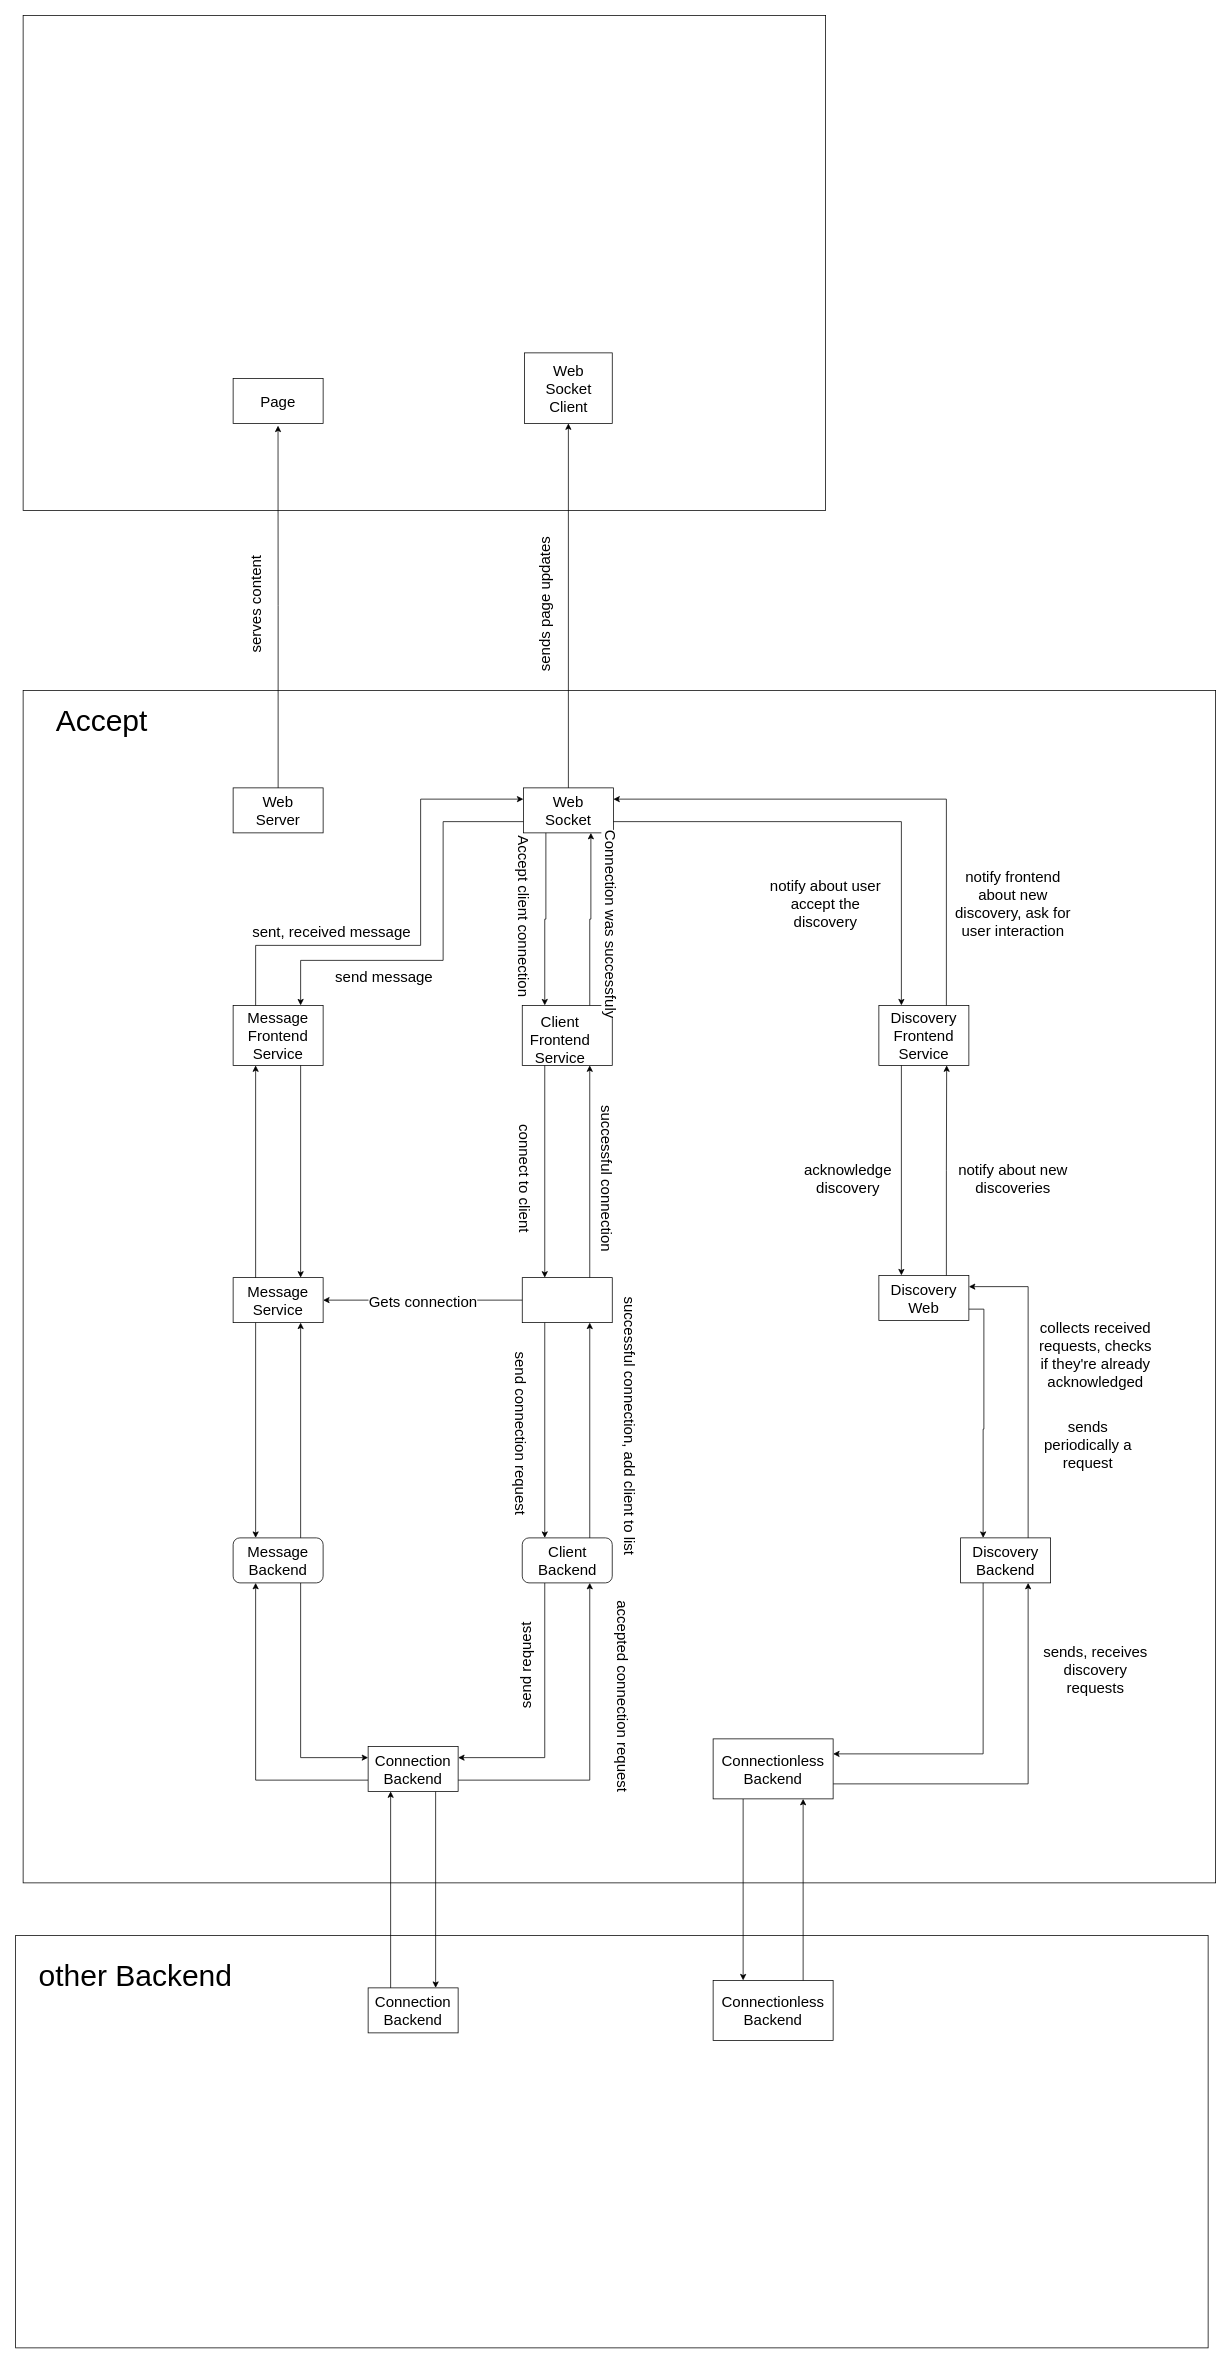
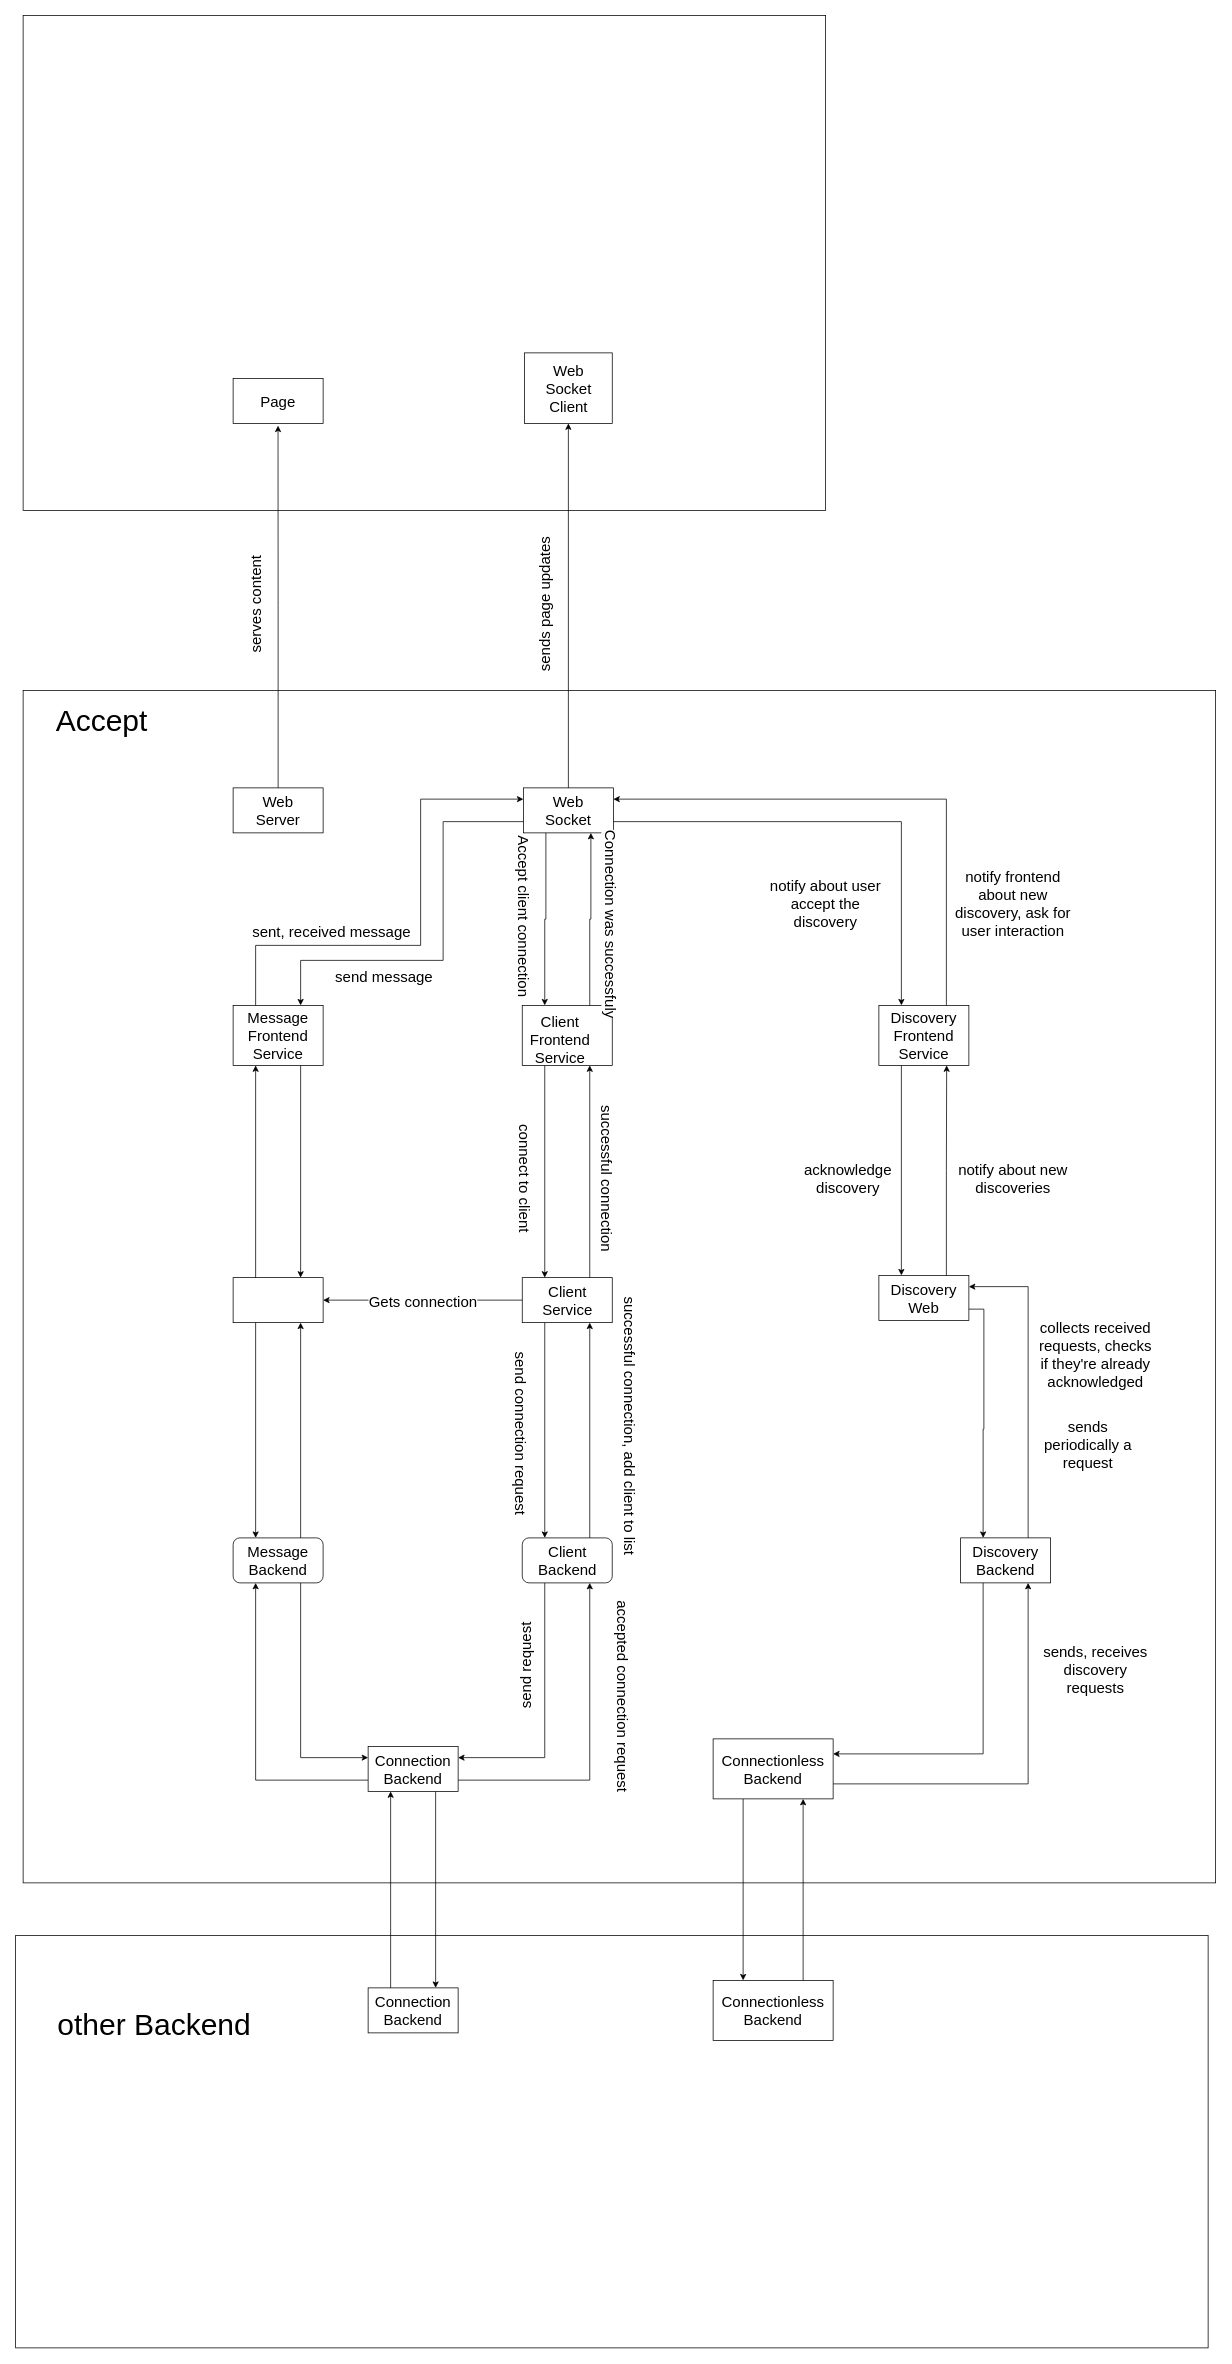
(278, 1300) -> none
none -> (567, 1300)
(135, 1975) -> (154, 2024)
